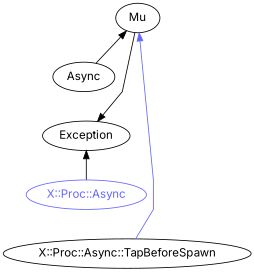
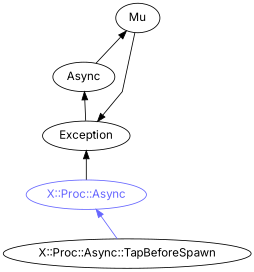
none -> (85, 110)
(150, 142) -> (109, 227)
